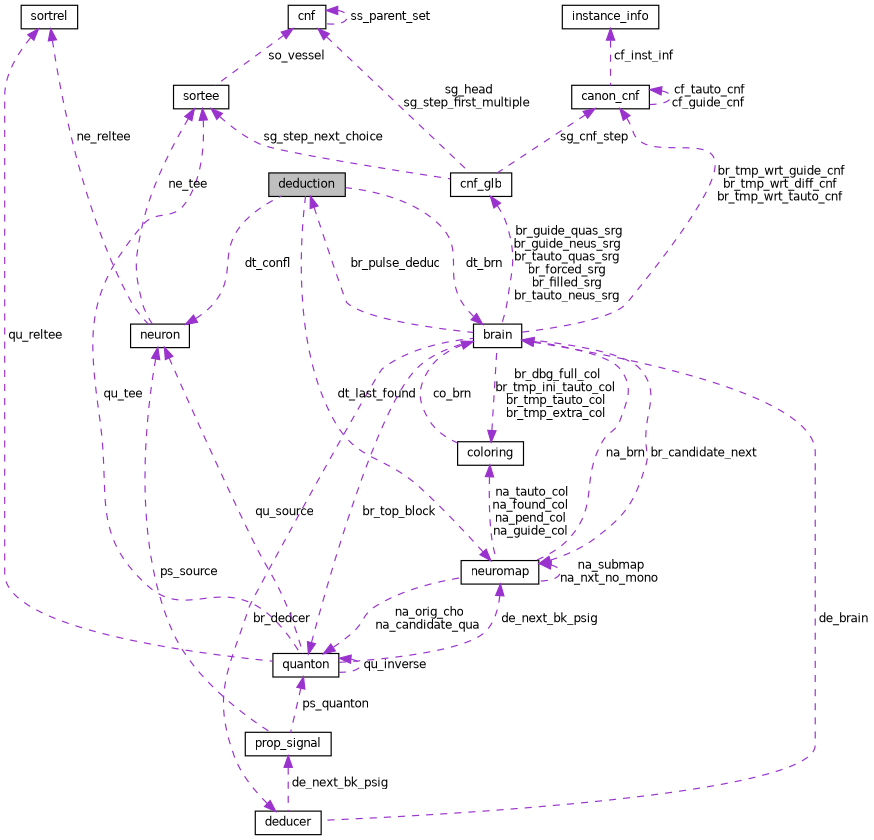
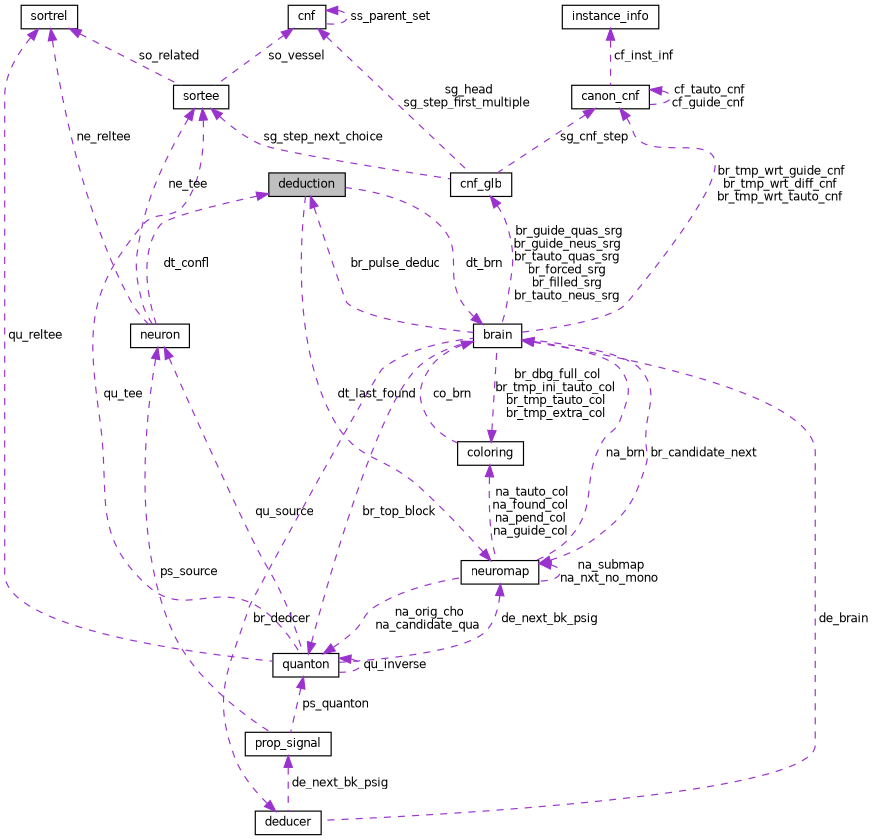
none -> (131, 60)
(229, 251) -> (160, 226)
